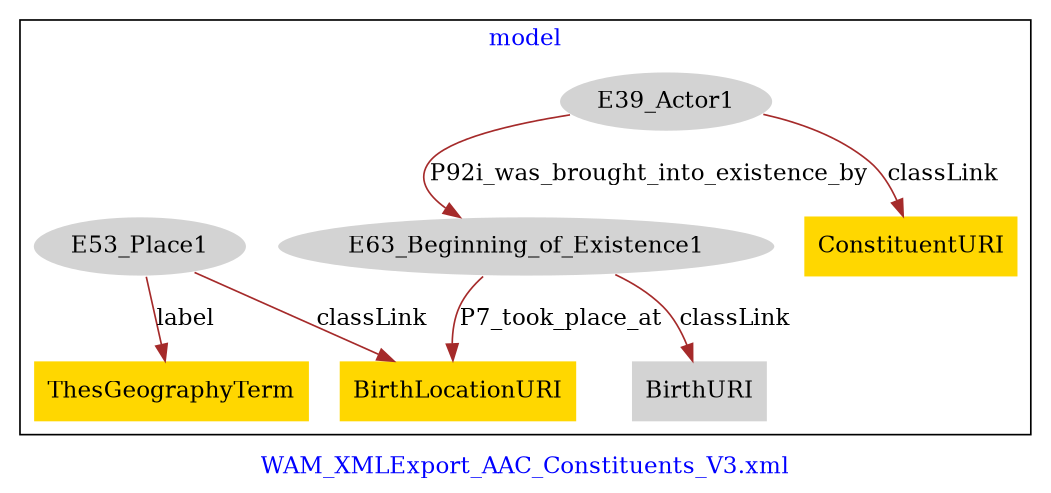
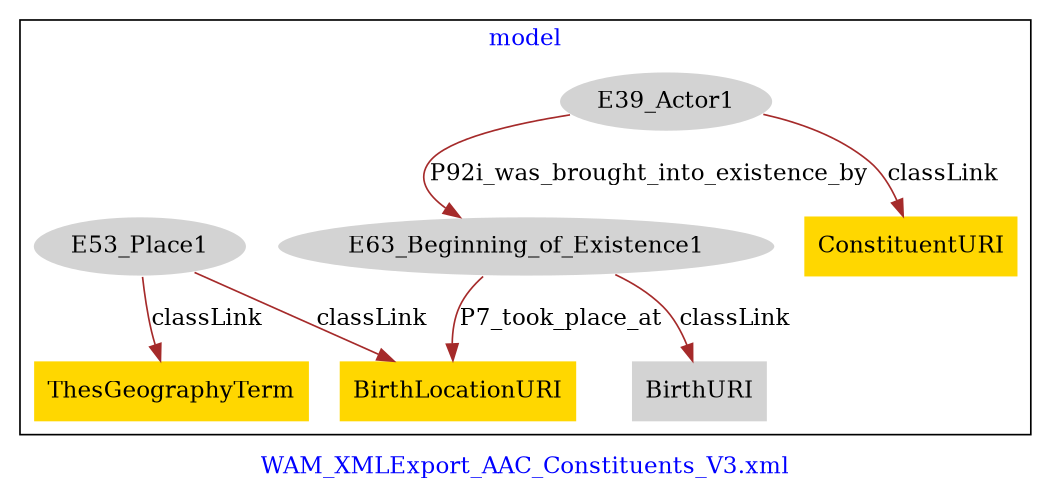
(186, 319) -> (207, 319)
